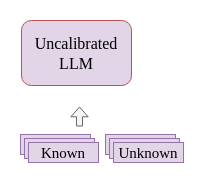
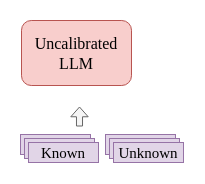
(77, 53) -> (77, 53)
